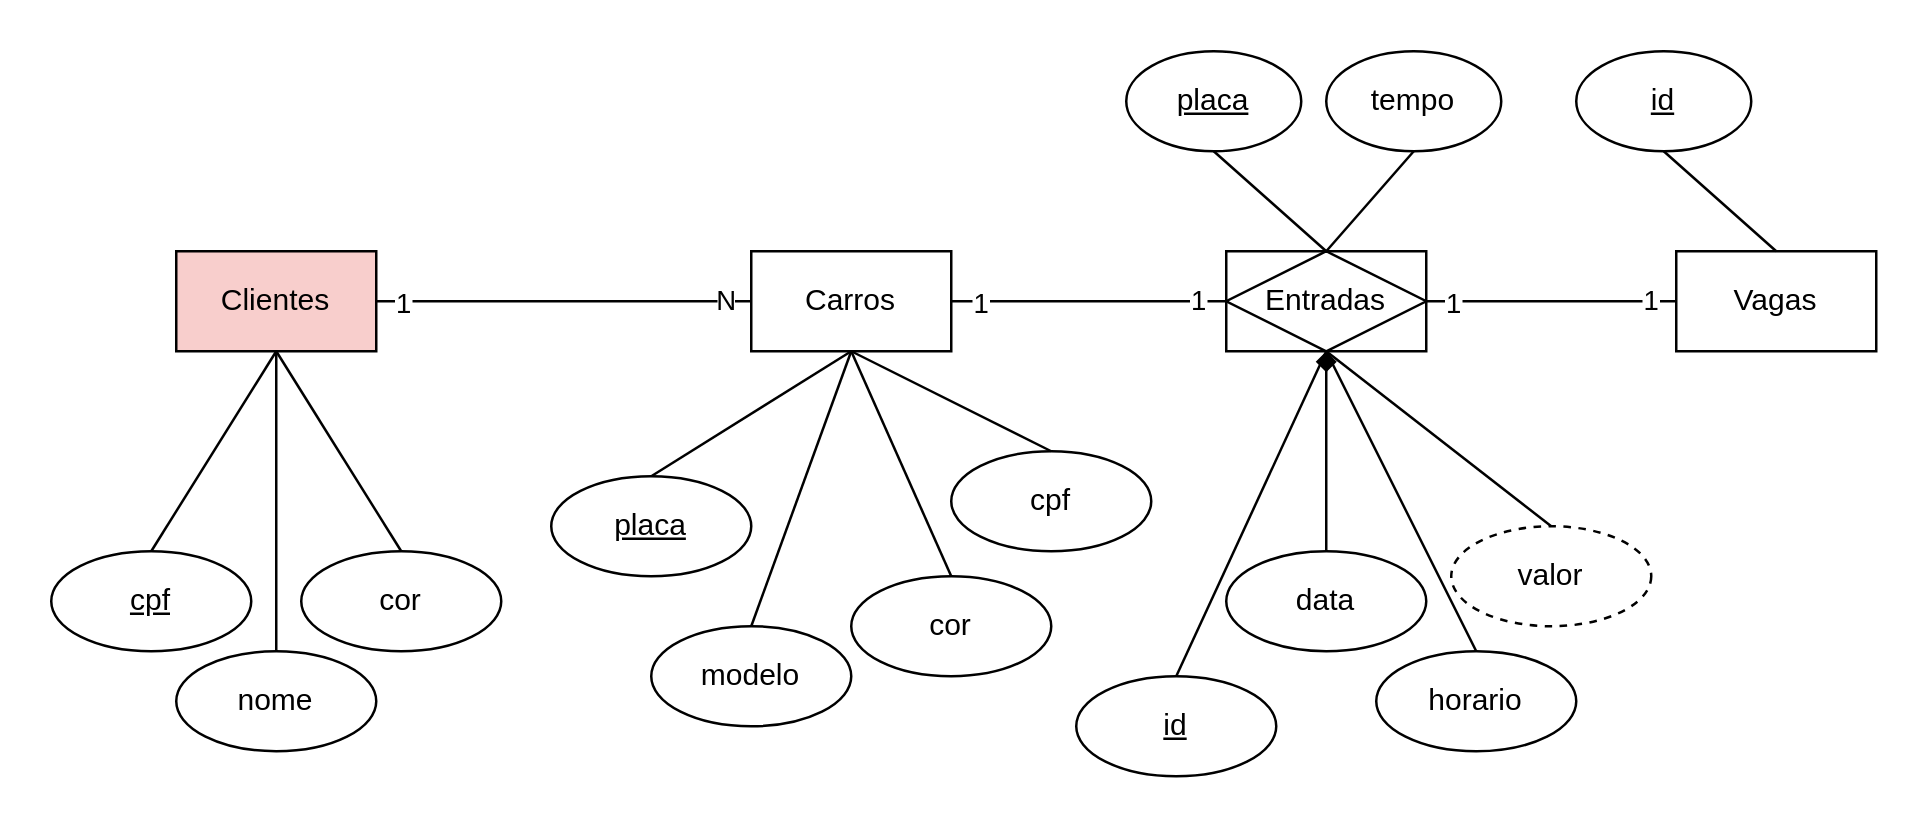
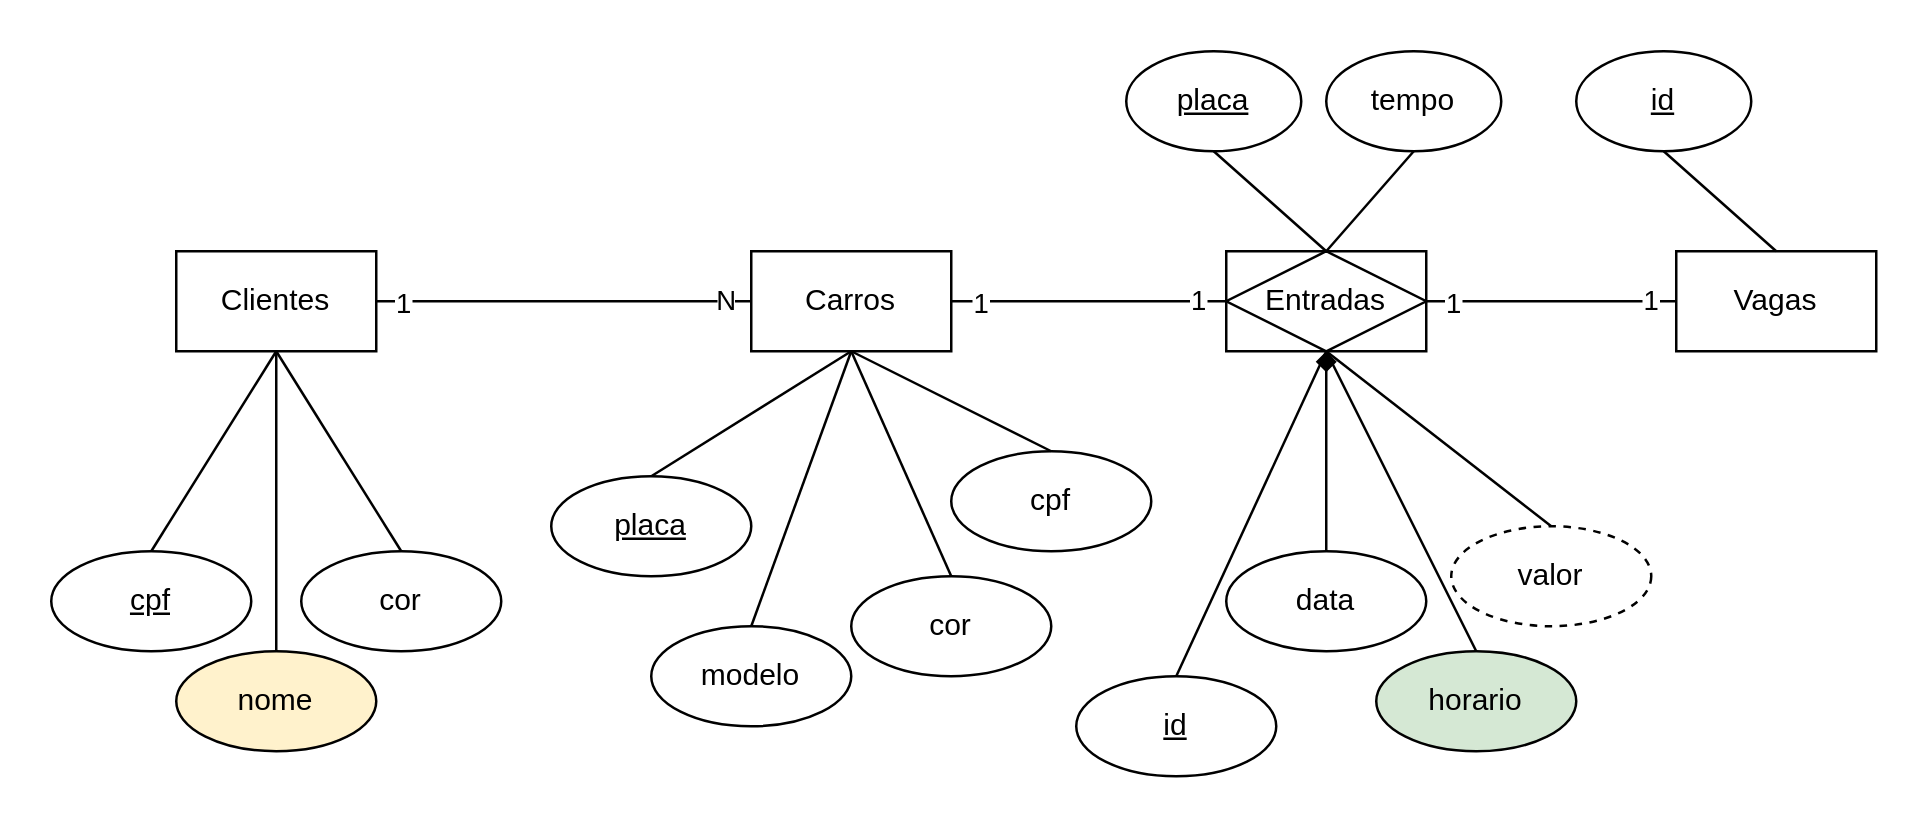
(276, 301) -> (276, 301)
(276, 701) -> (276, 701)
(1476, 701) -> (1476, 701)
